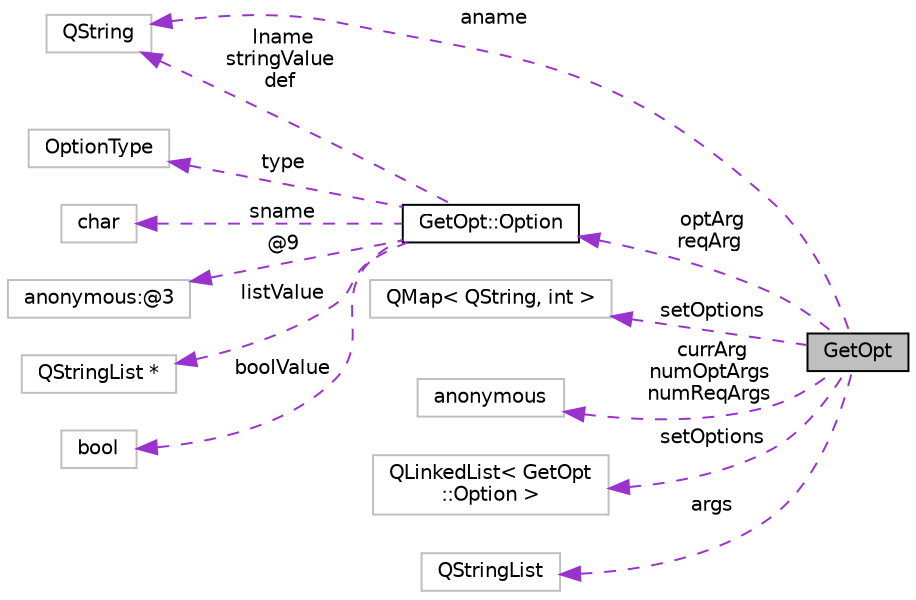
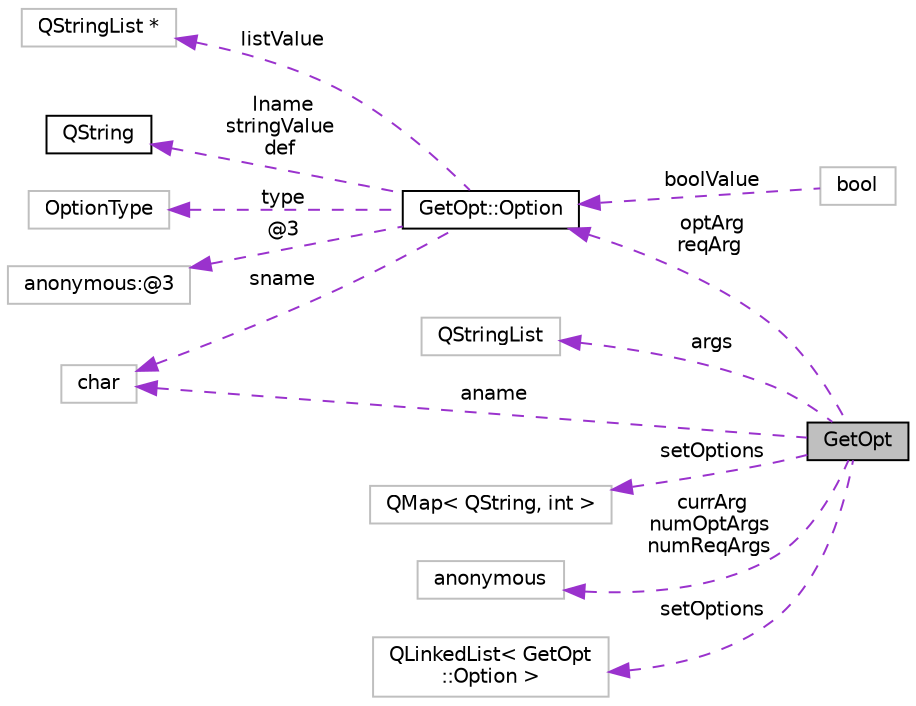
(99, 34) -> (99, 135)
(565, 73) -> (482, 413)
(280, 244) -> (280, 231)
(325, 388) -> (710, 196)
